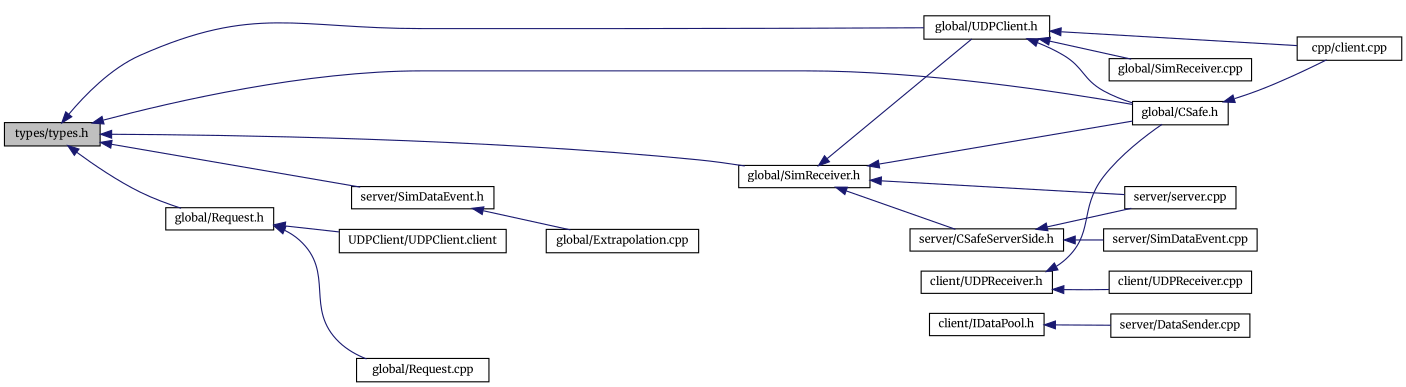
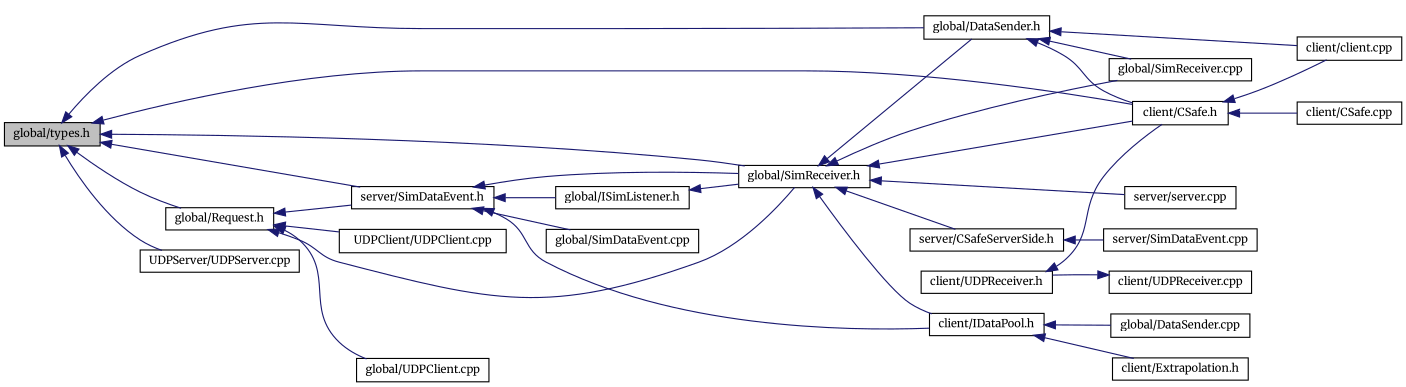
(987, 27) -> (987, 27)
(1349, 49) -> (1349, 49)
none -> (975, 112)
(1180, 113) -> (1180, 113)
none -> (1349, 113)
(52, 134) -> (52, 134)
none -> (611, 173)
none -> (622, 198)
none -> (318, 209)
(1096, 216) -> none
(423, 241) -> (423, 241)
(622, 241) -> (622, 241)
none -> (220, 261)
none -> (870, 262)
(1086, 290) -> (1075, 275)
none -> (547, 297)
none -> (697, 312)
(1180, 326) -> (1180, 326)
none -> (1180, 369)
(423, 370) -> (423, 370)
